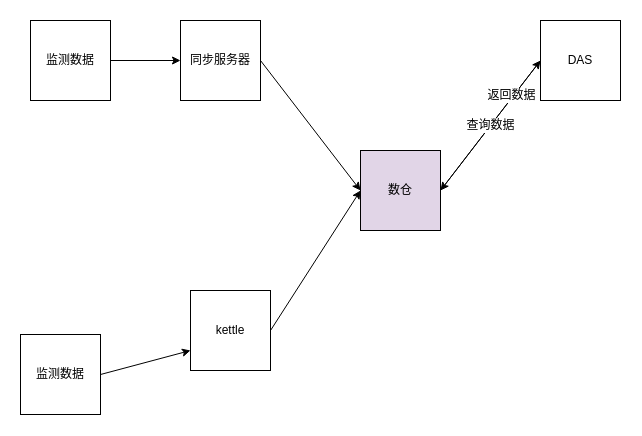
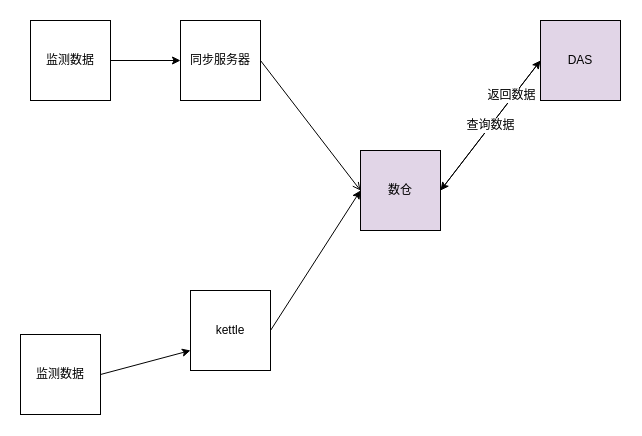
(581, 61) -> (581, 61)
(355, 184) -> (357, 186)
